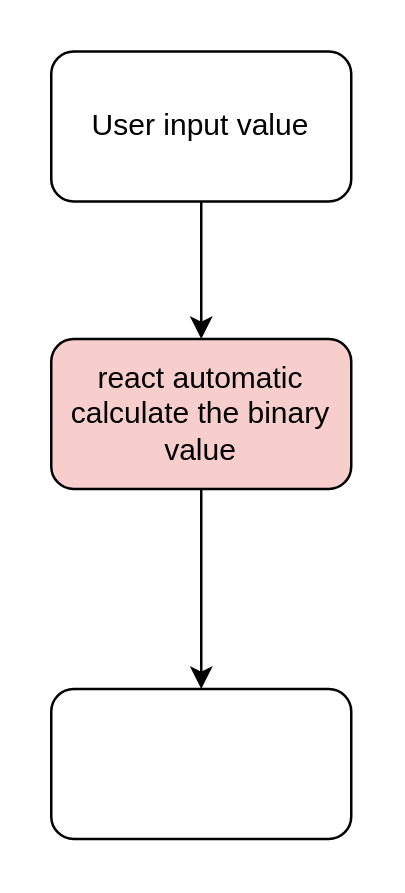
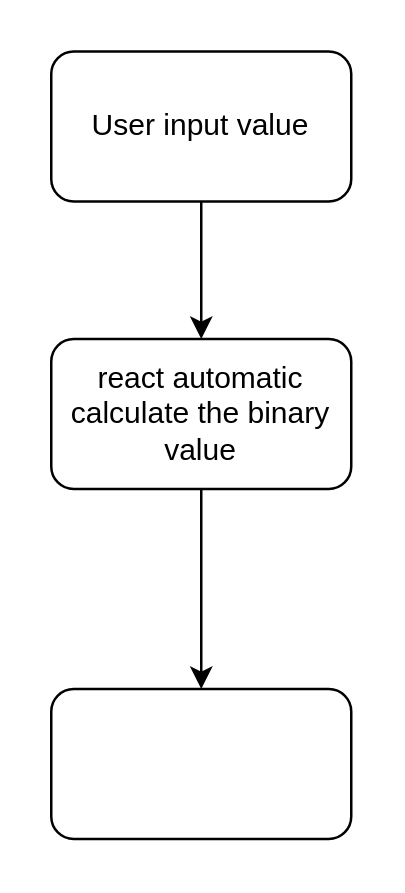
(201, 414) -> (201, 414)
